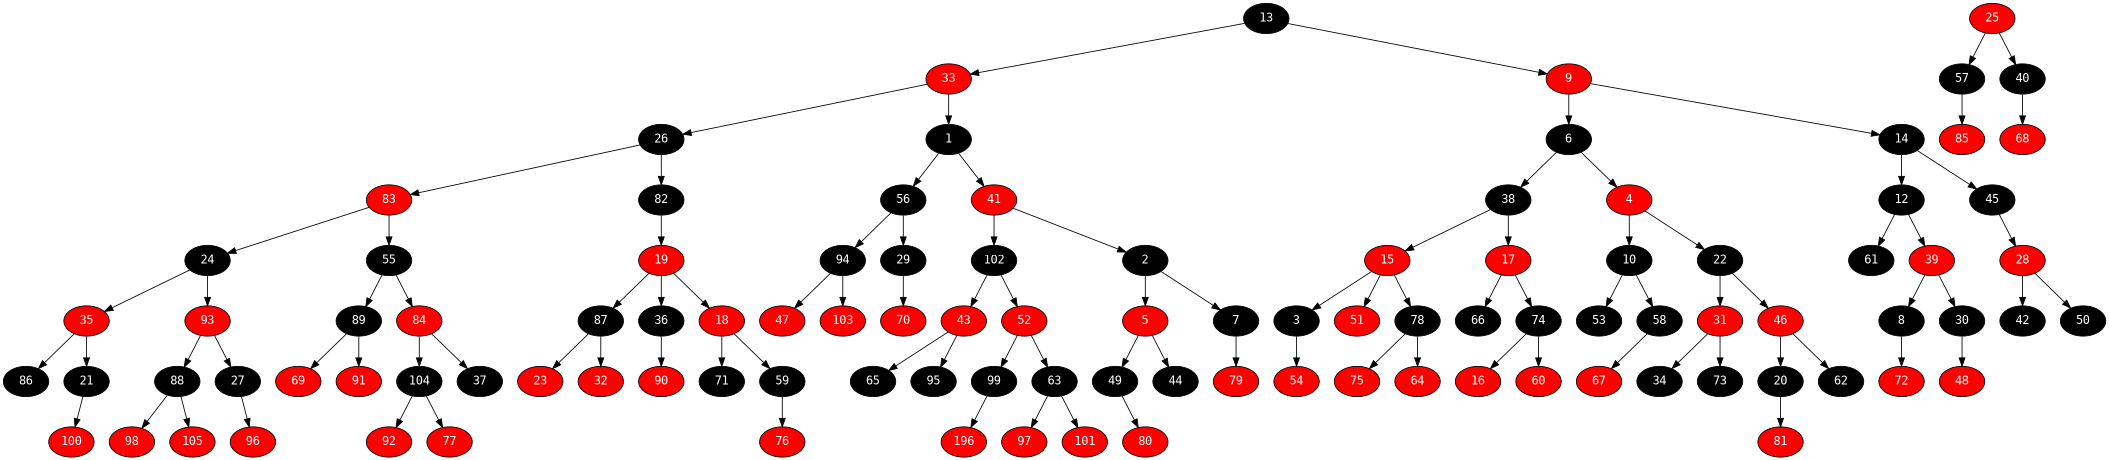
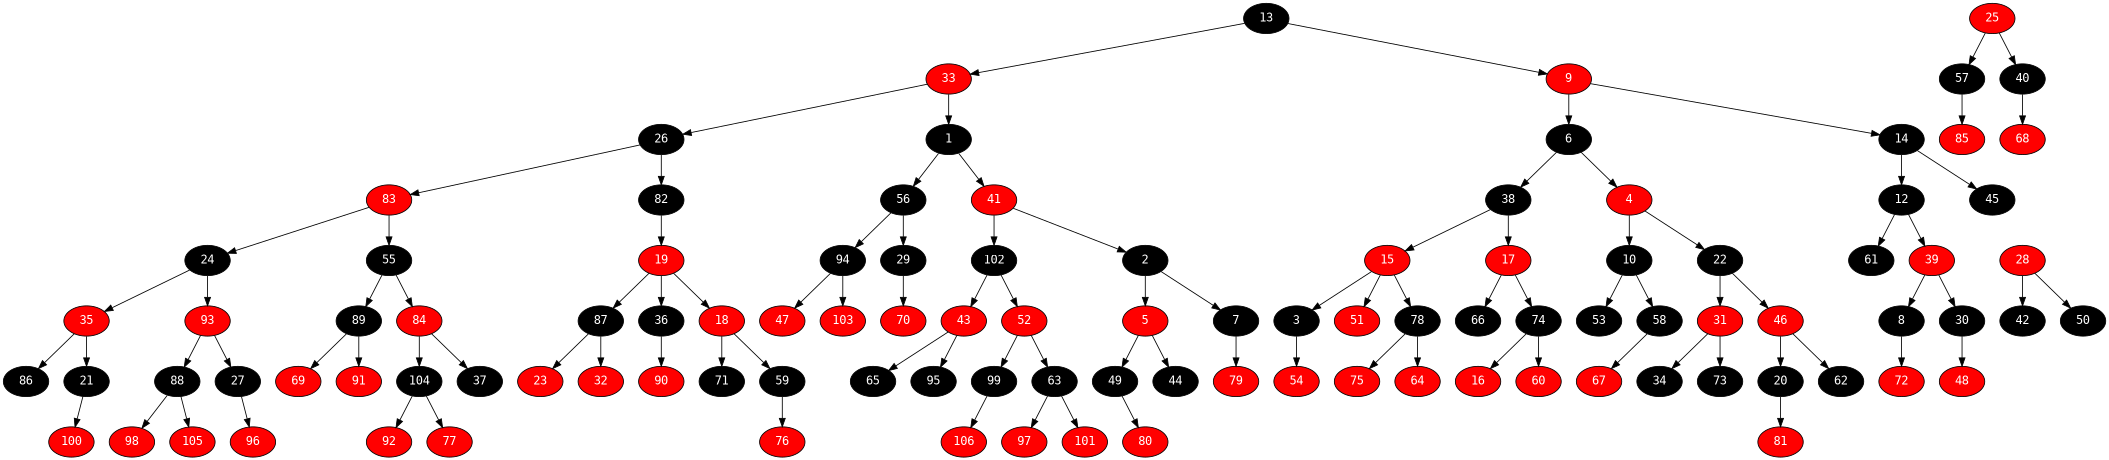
(2005, 226) -> none
(964, 442) -> (964, 442)
